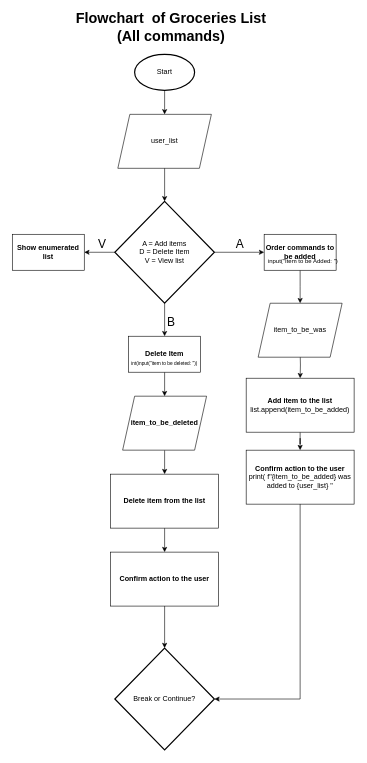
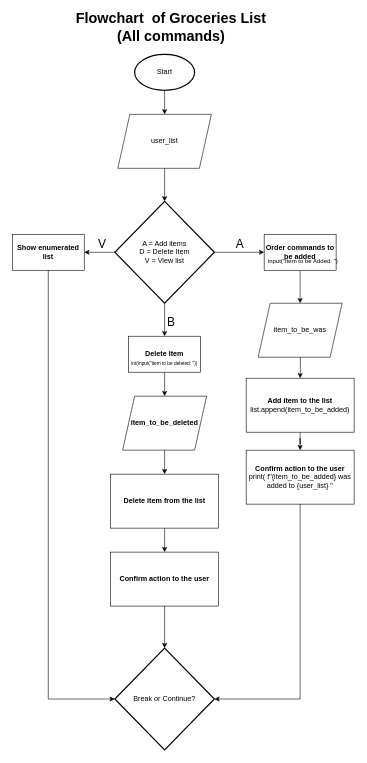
none -> (48, 698)
